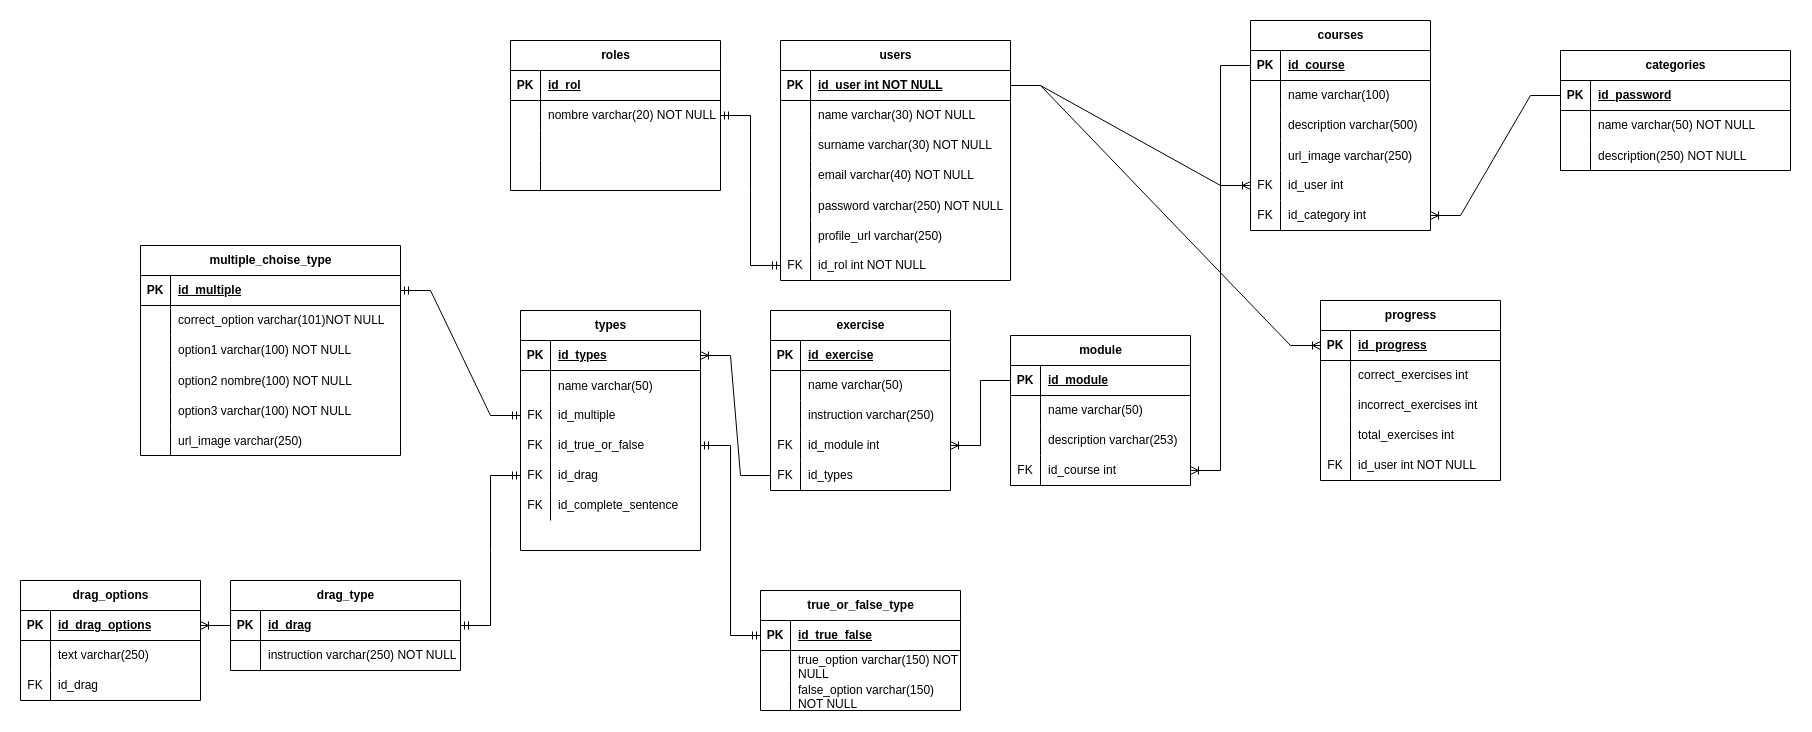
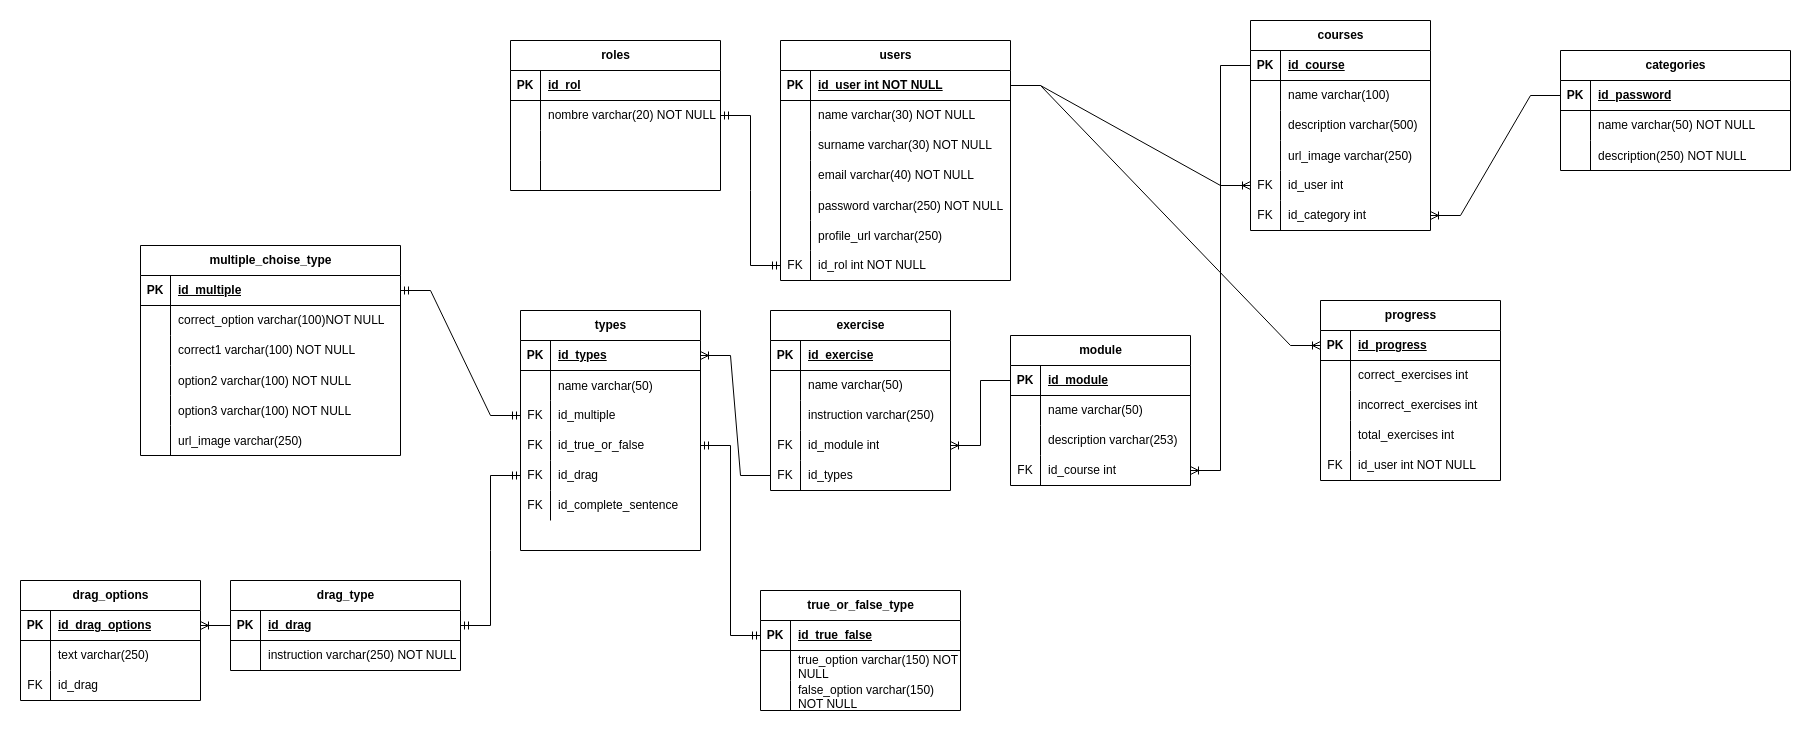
(290, 321) -> (290, 321)
(270, 351) -> (275, 351)
(266, 381) -> (269, 381)
